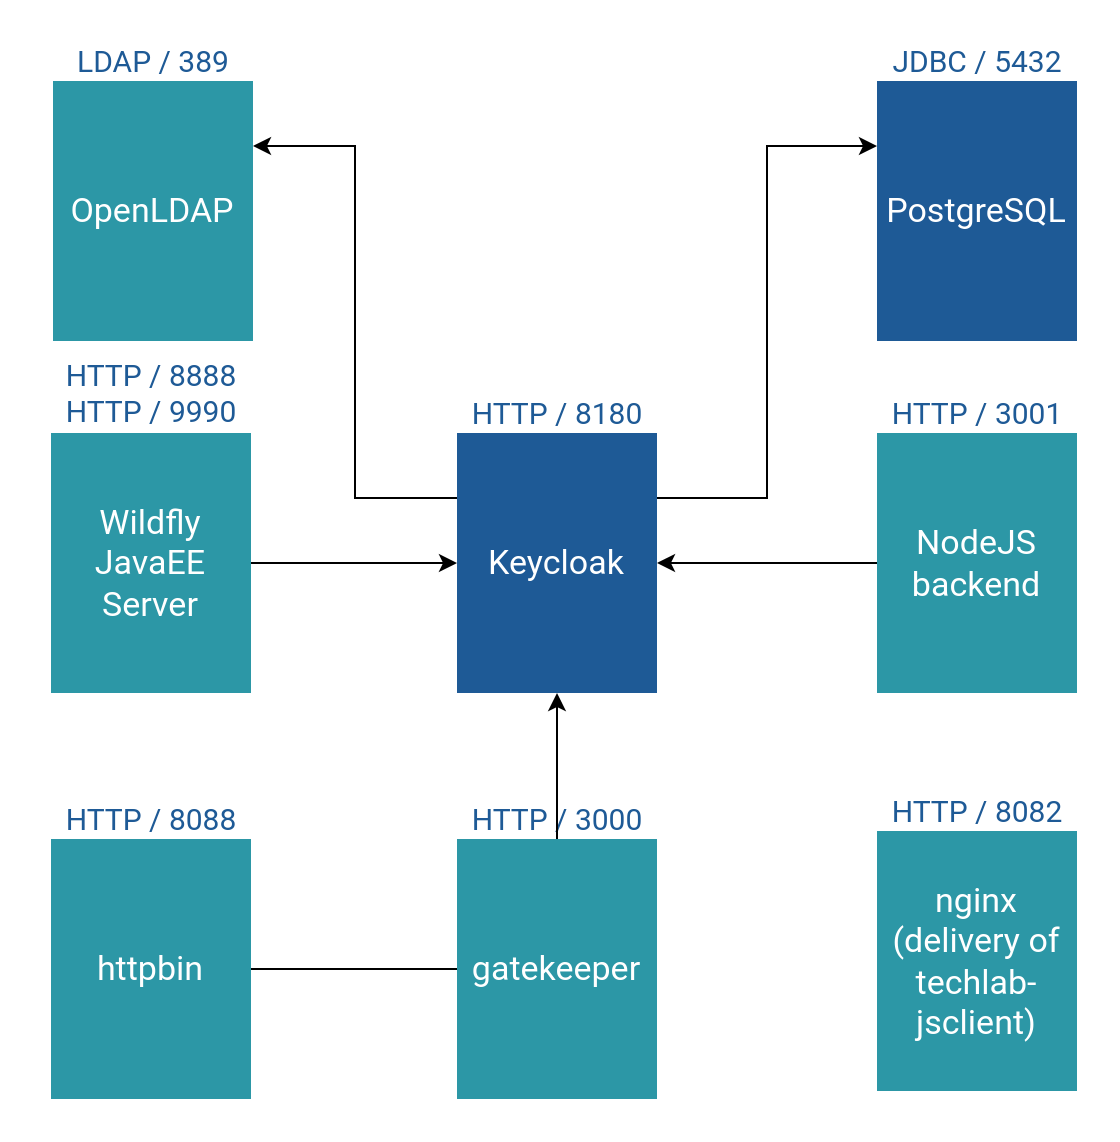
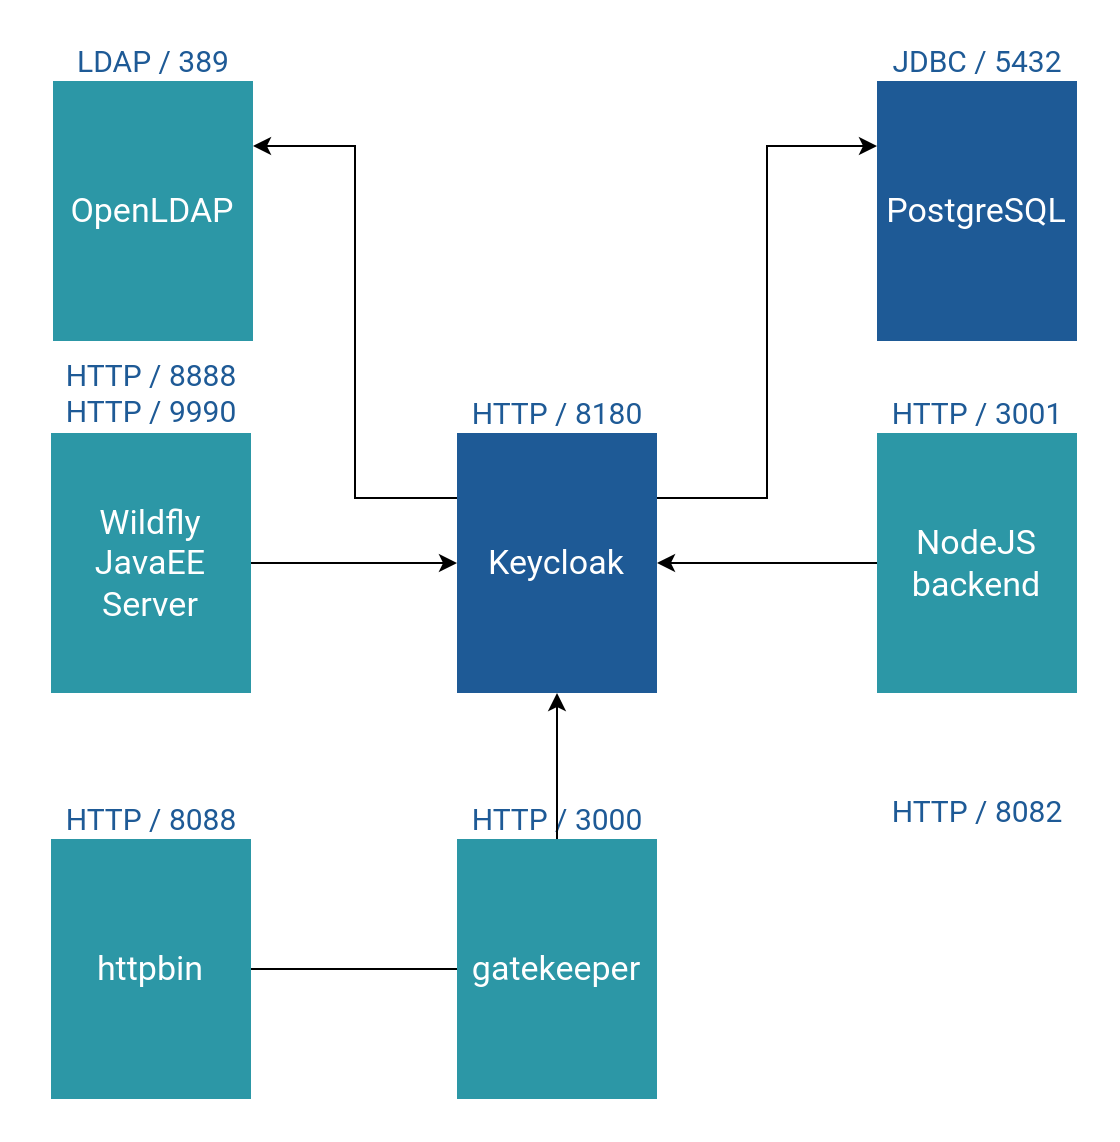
(977, 961) -> none
